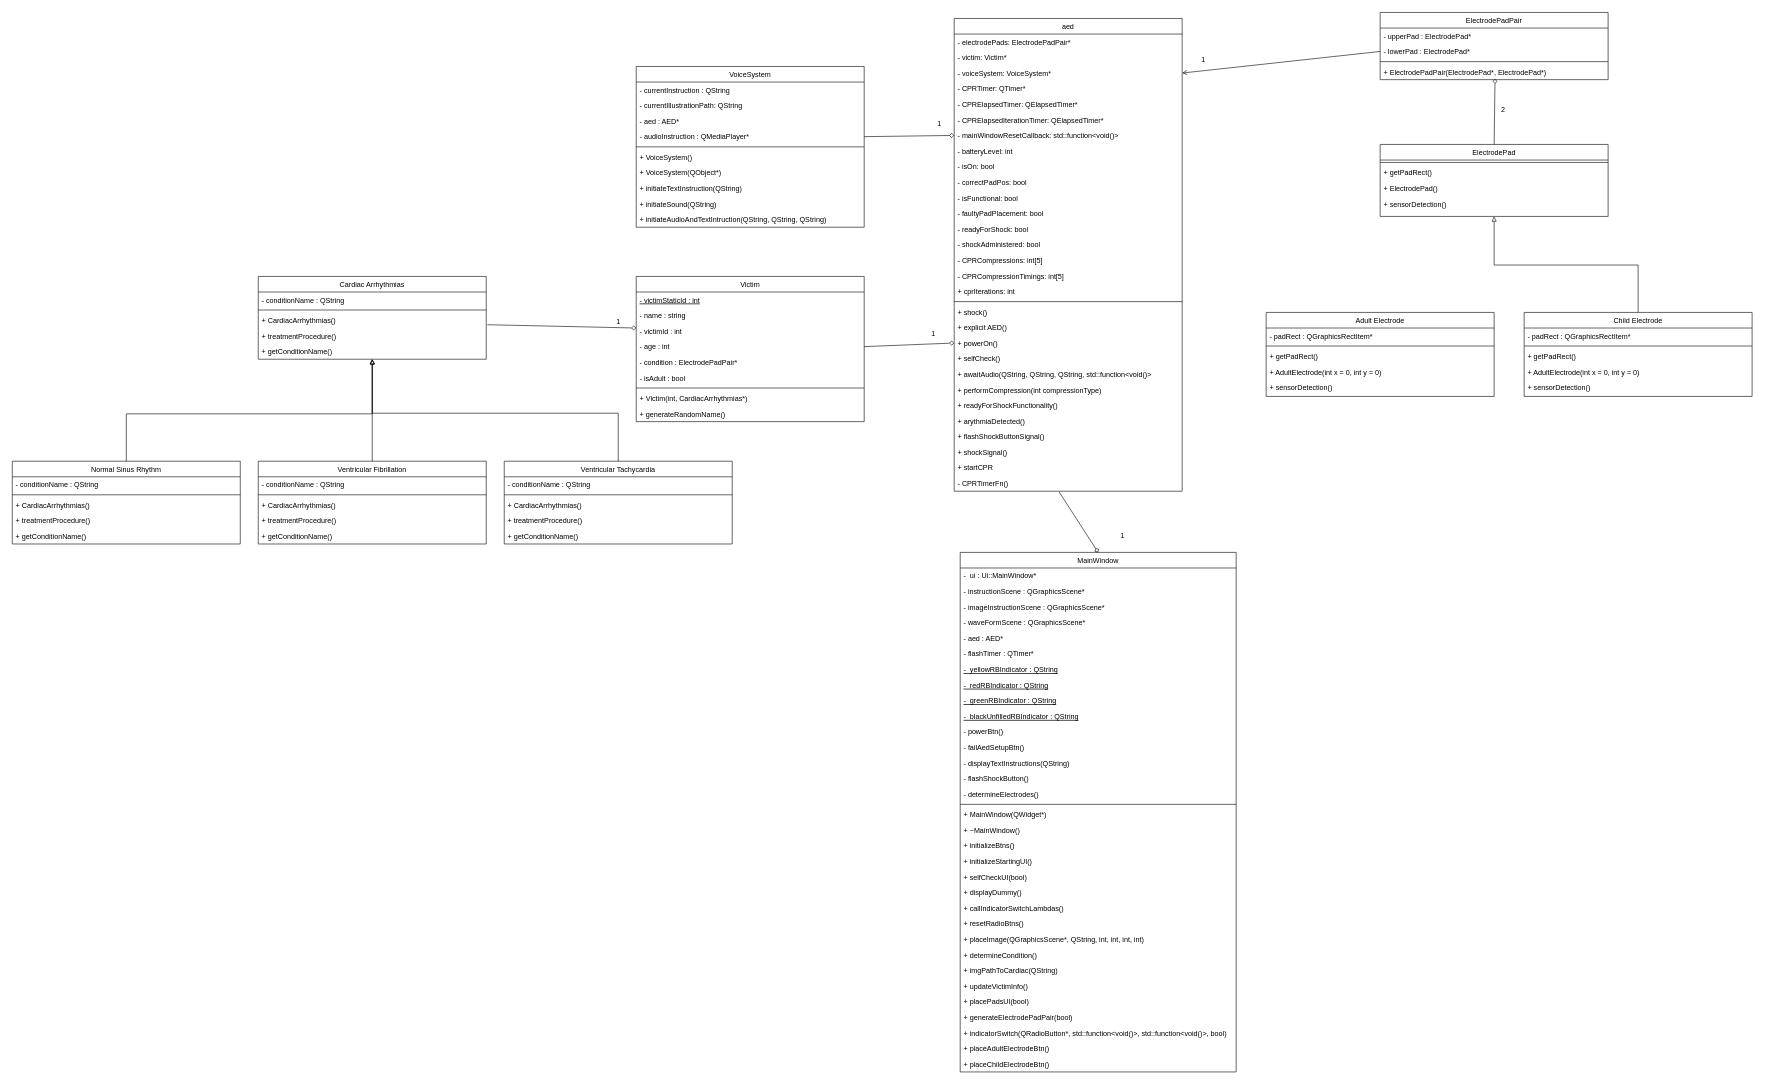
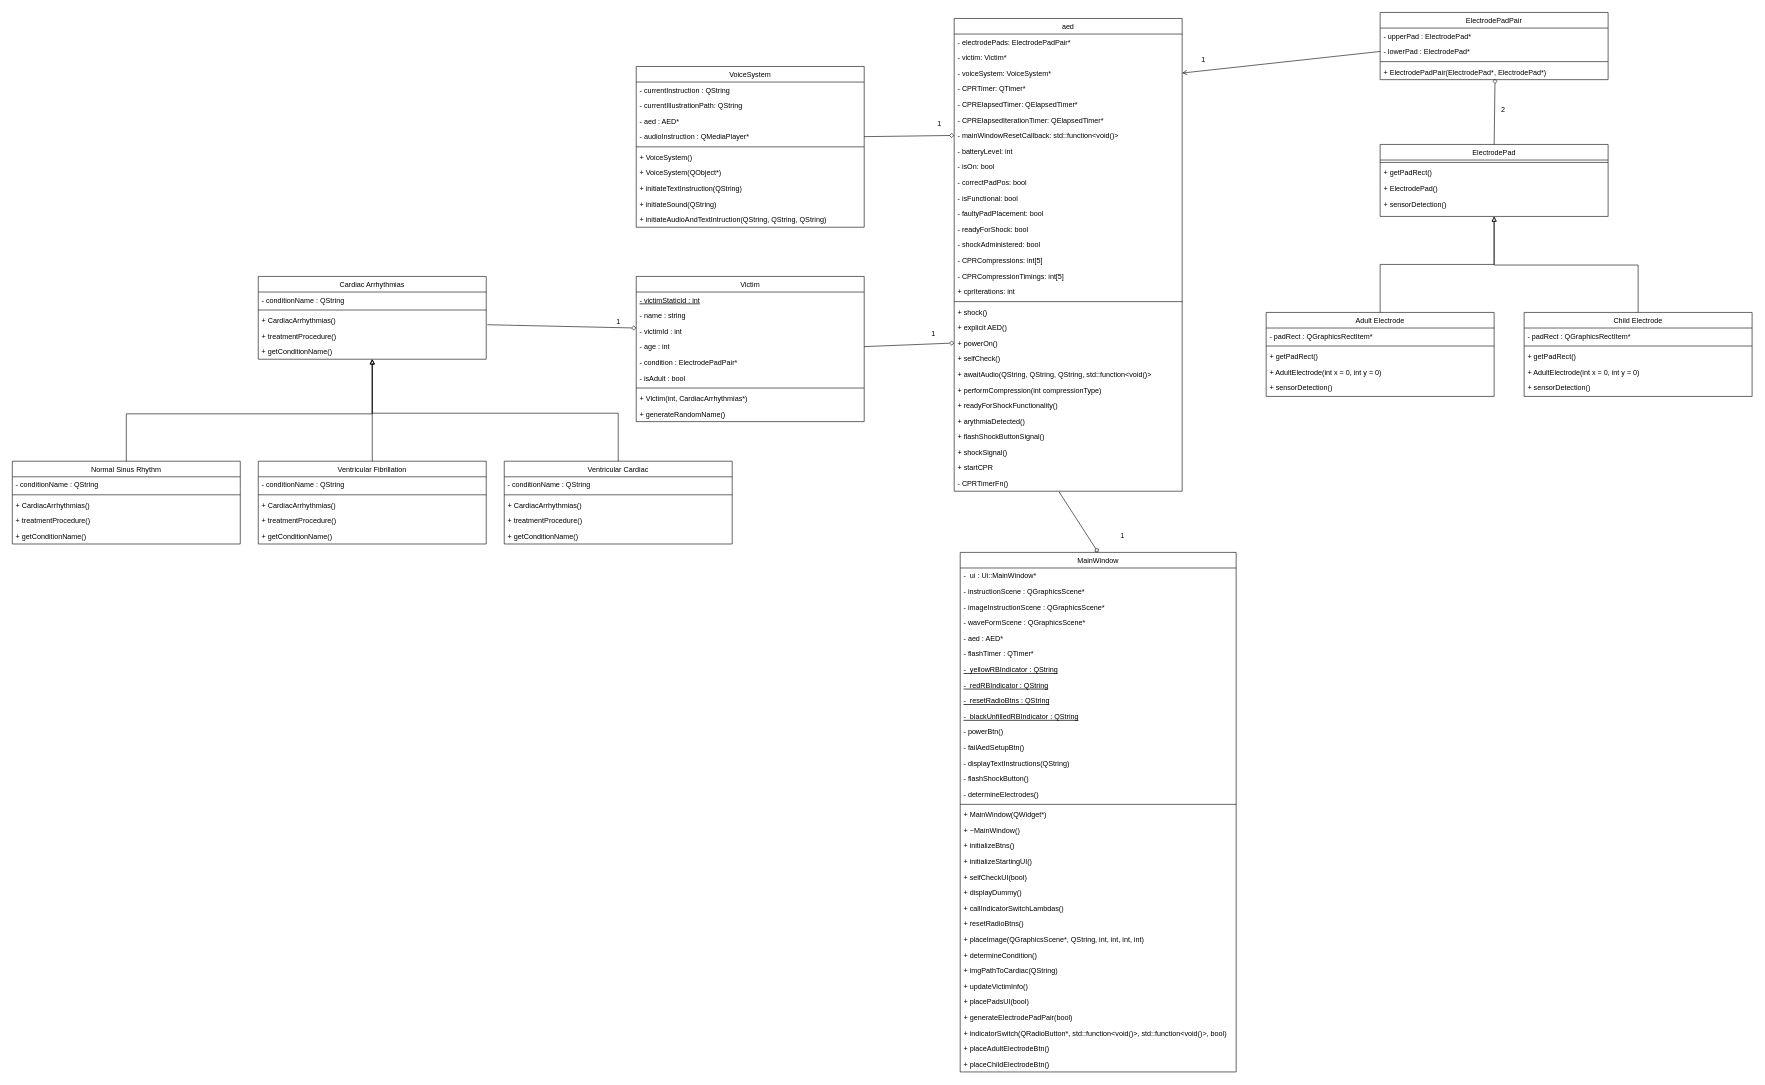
none -> (1412, 264)
(618, 469) -> (618, 469)
(1016, 701) -> (1012, 701)
